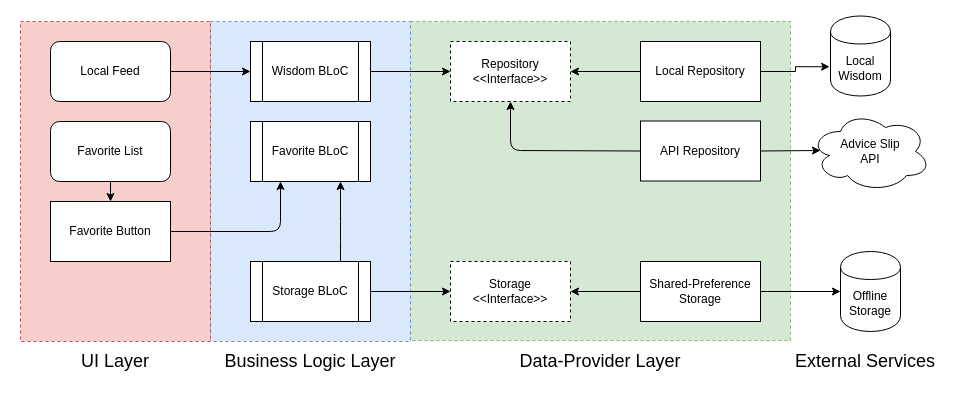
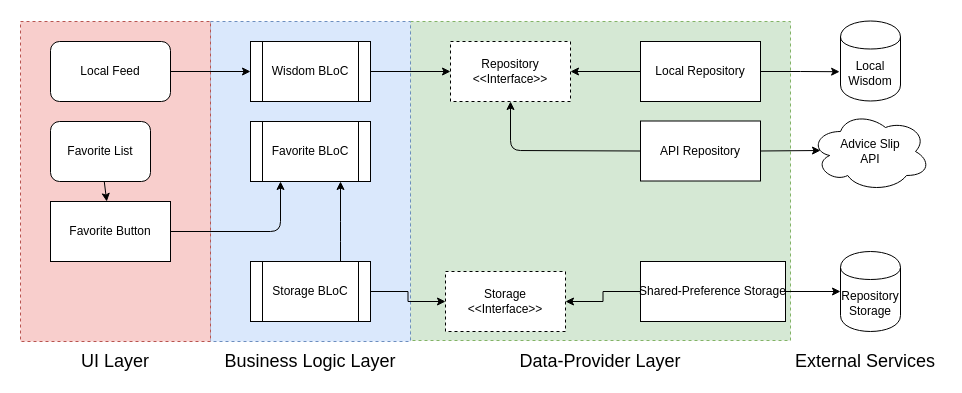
(861, 56) -> (871, 61)
(111, 152) -> (101, 152)
(511, 292) -> (506, 302)
(701, 292) -> (713, 292)
(871, 304) -> (871, 304)
